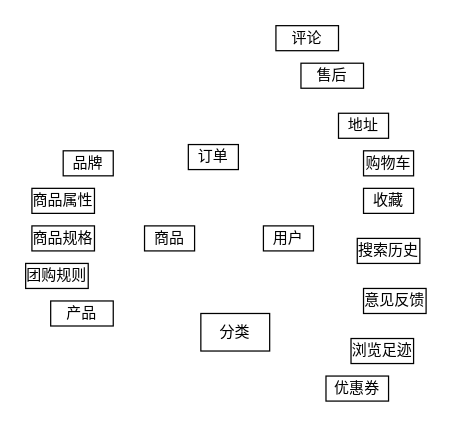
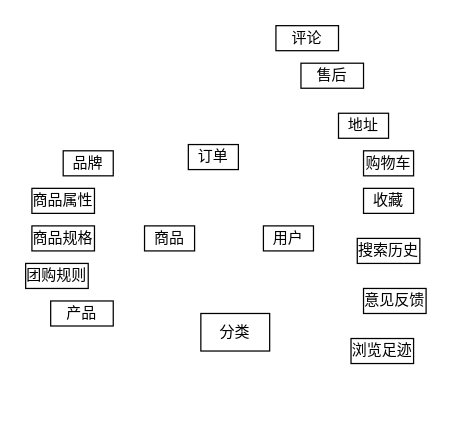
(357, 388) -> none
